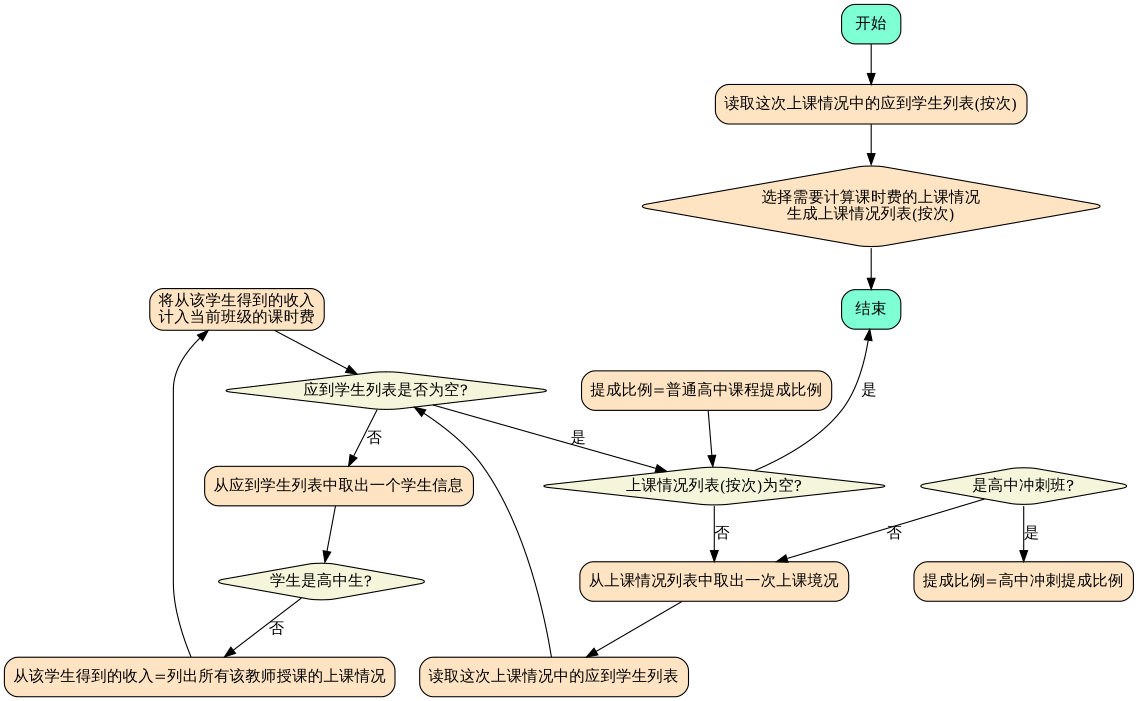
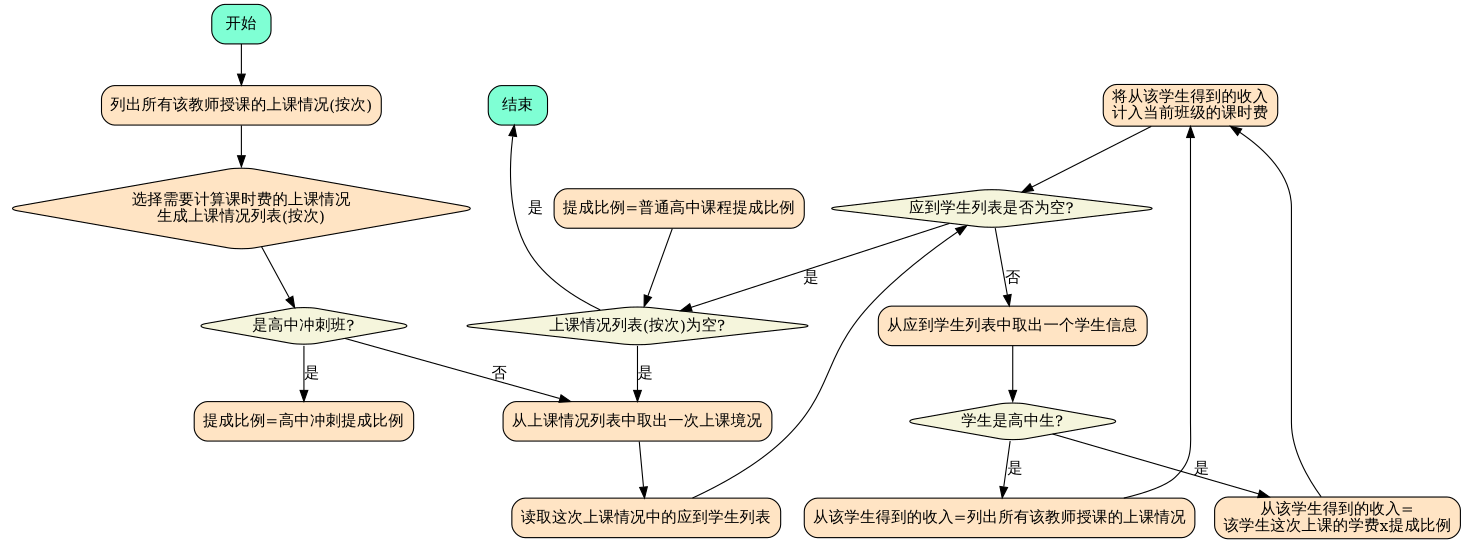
(871, 104) -> (241, 105)
(871, 263) -> (275, 272)
none -> (1338, 518)
(723, 534) -> (646, 374)
(277, 629) -> (1015, 469)
